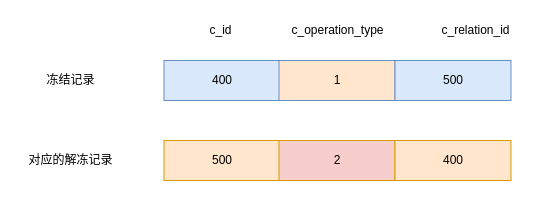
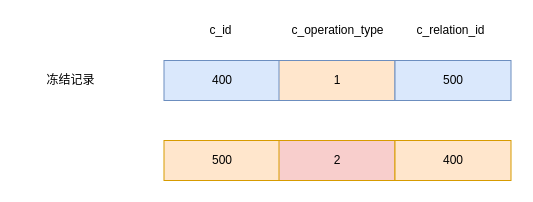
(476, 31) -> (451, 31)
(71, 161) -> none
